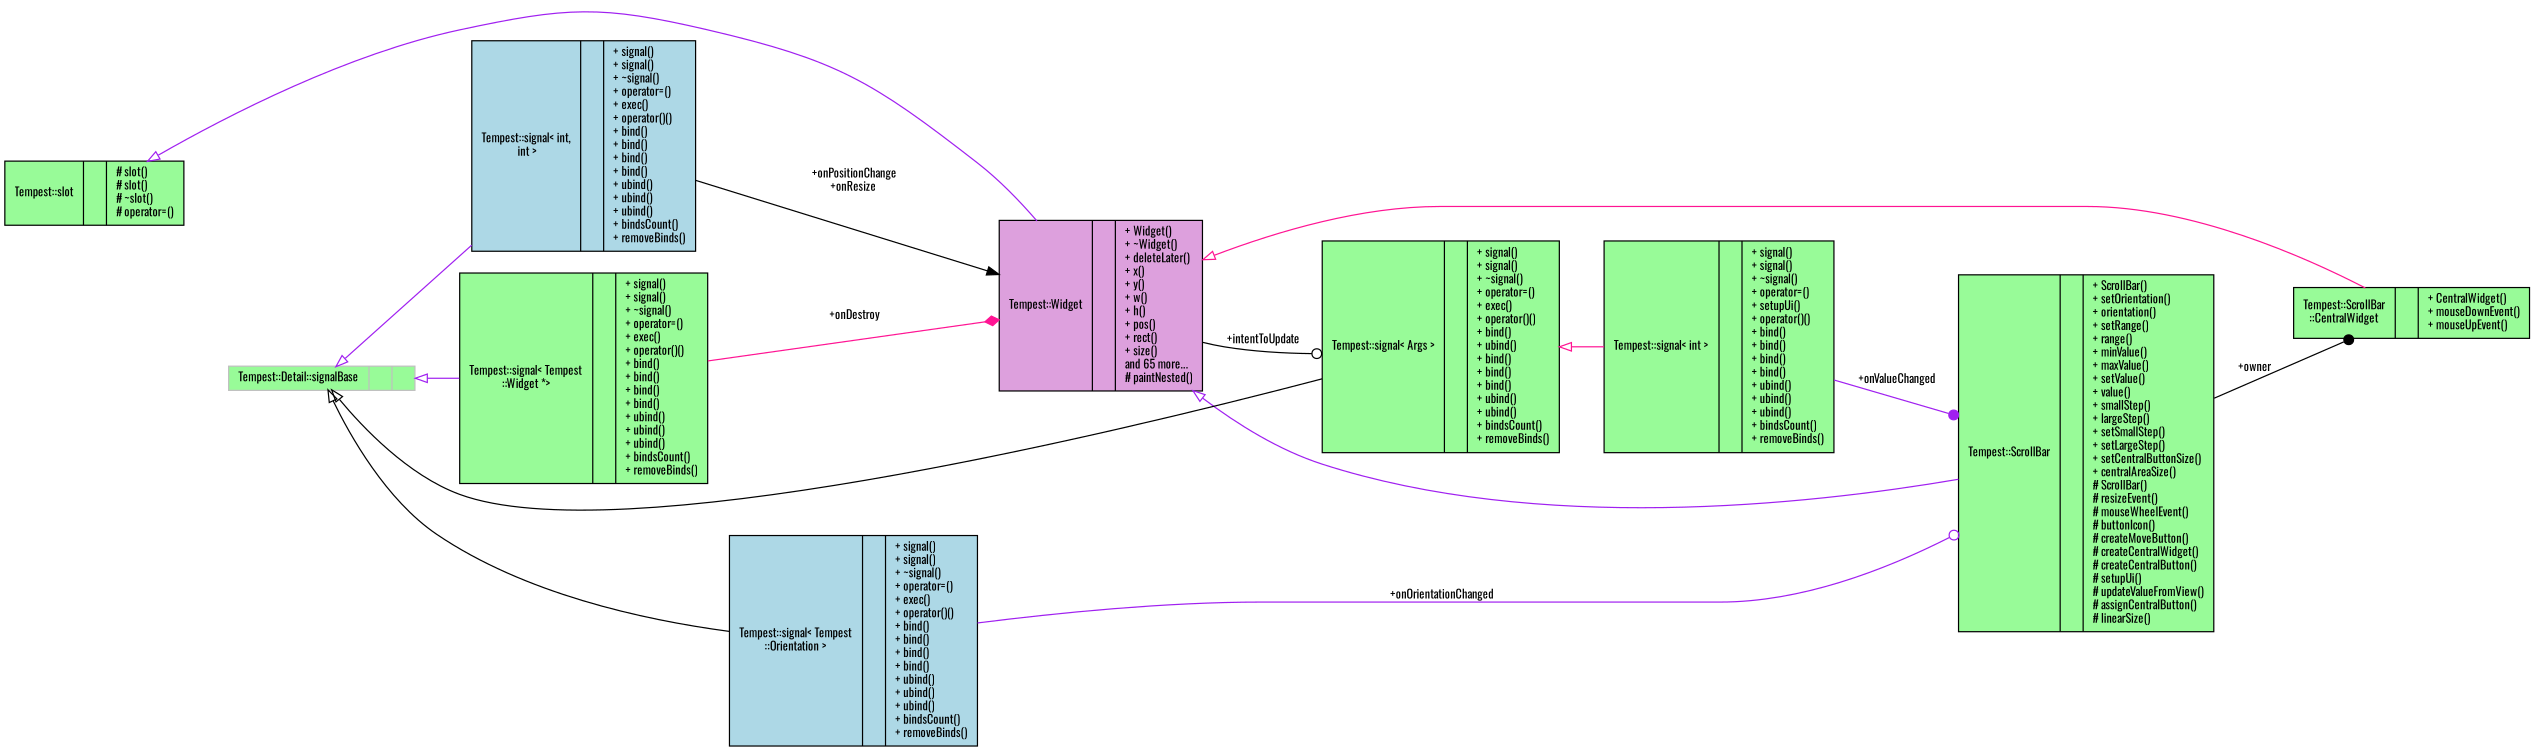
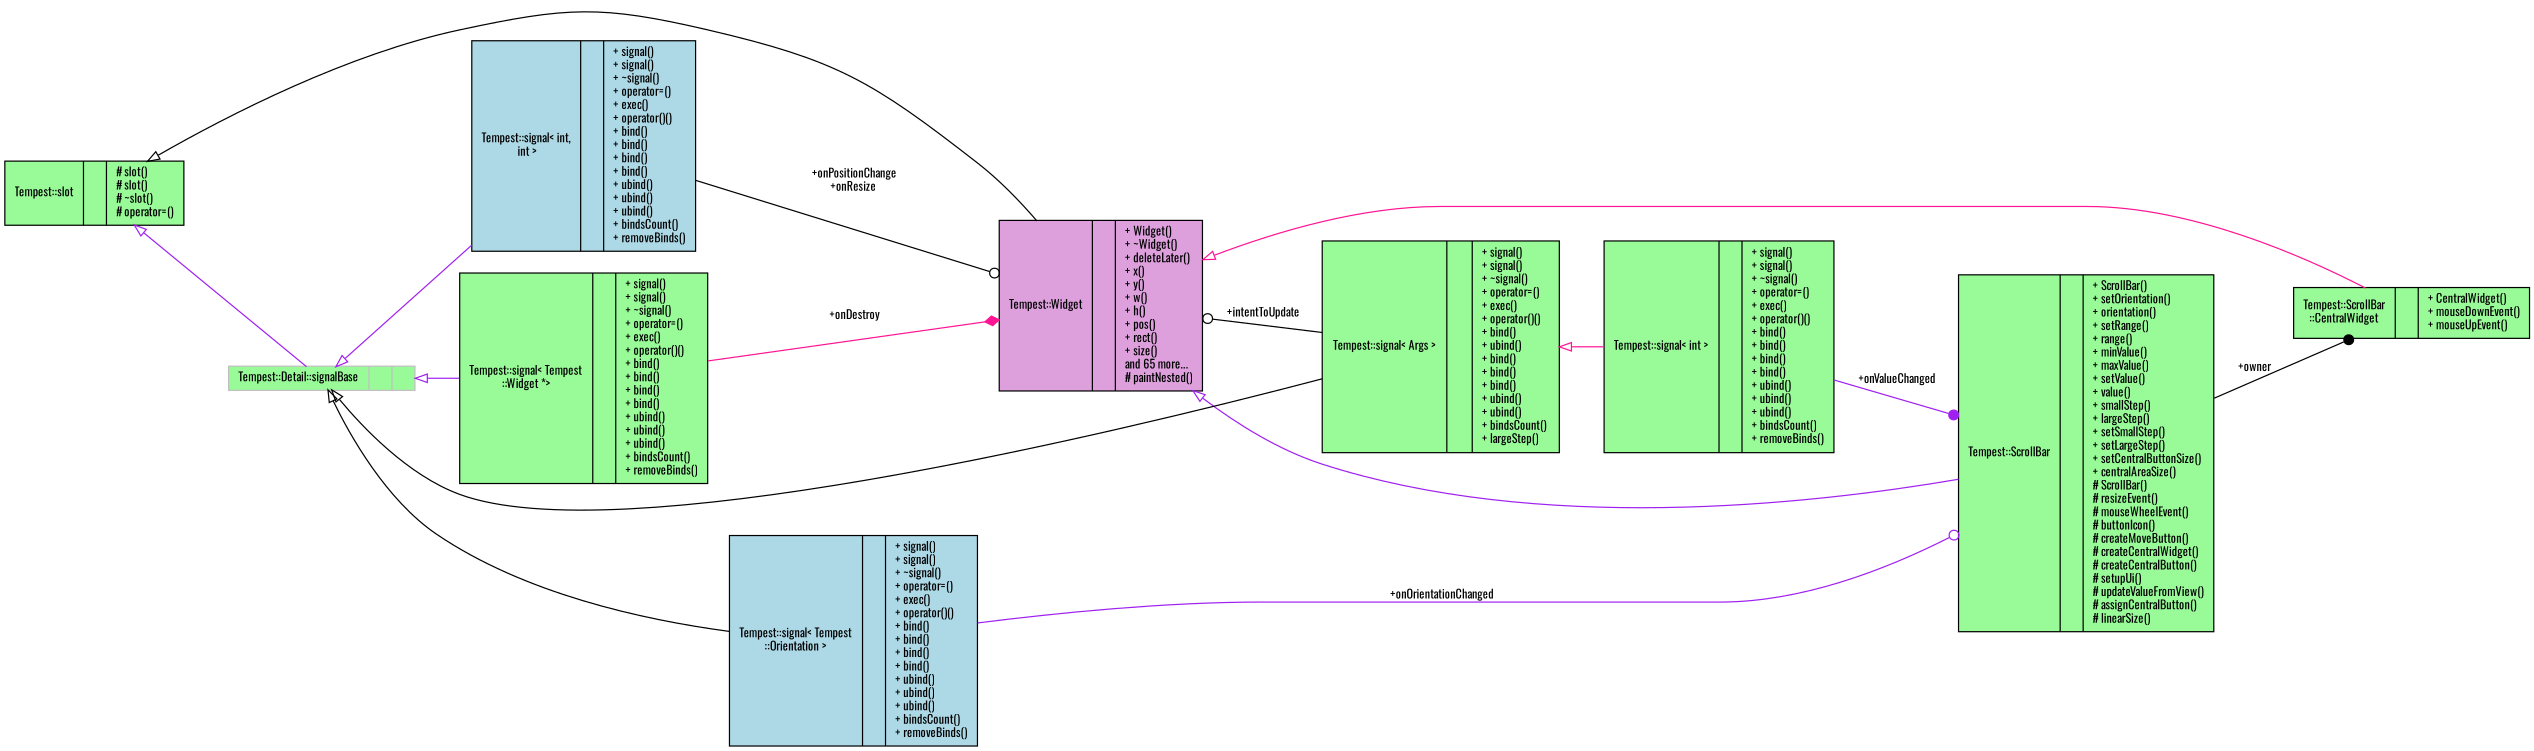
(614, 13) -> (614, 13)
(843, 226) -> (843, 226)
none -> (225, 300)
(1776, 306) -> (1769, 306)
(1257, 351) -> (1267, 326)
(1513, 439) -> (1510, 439)
